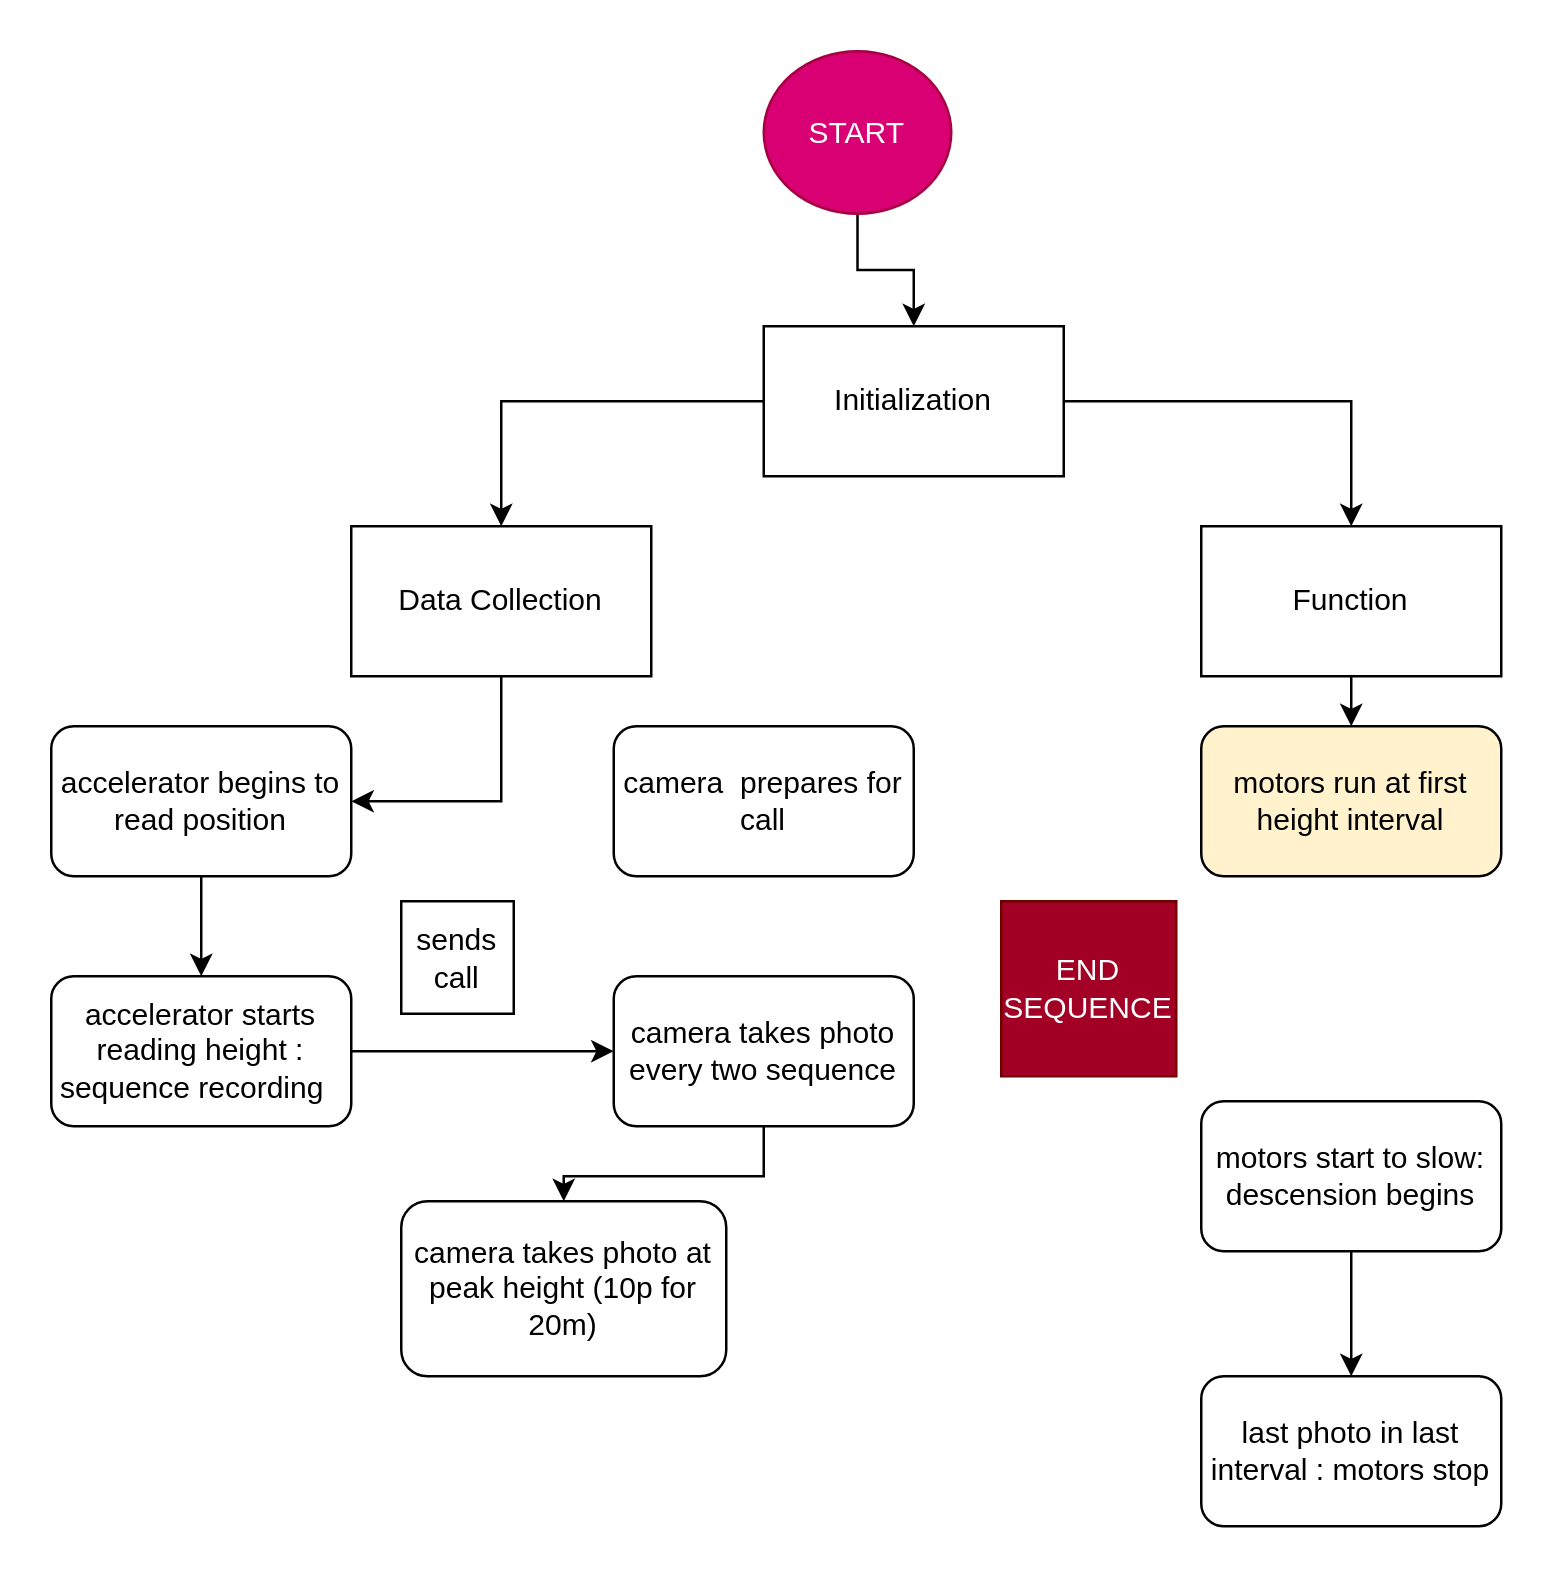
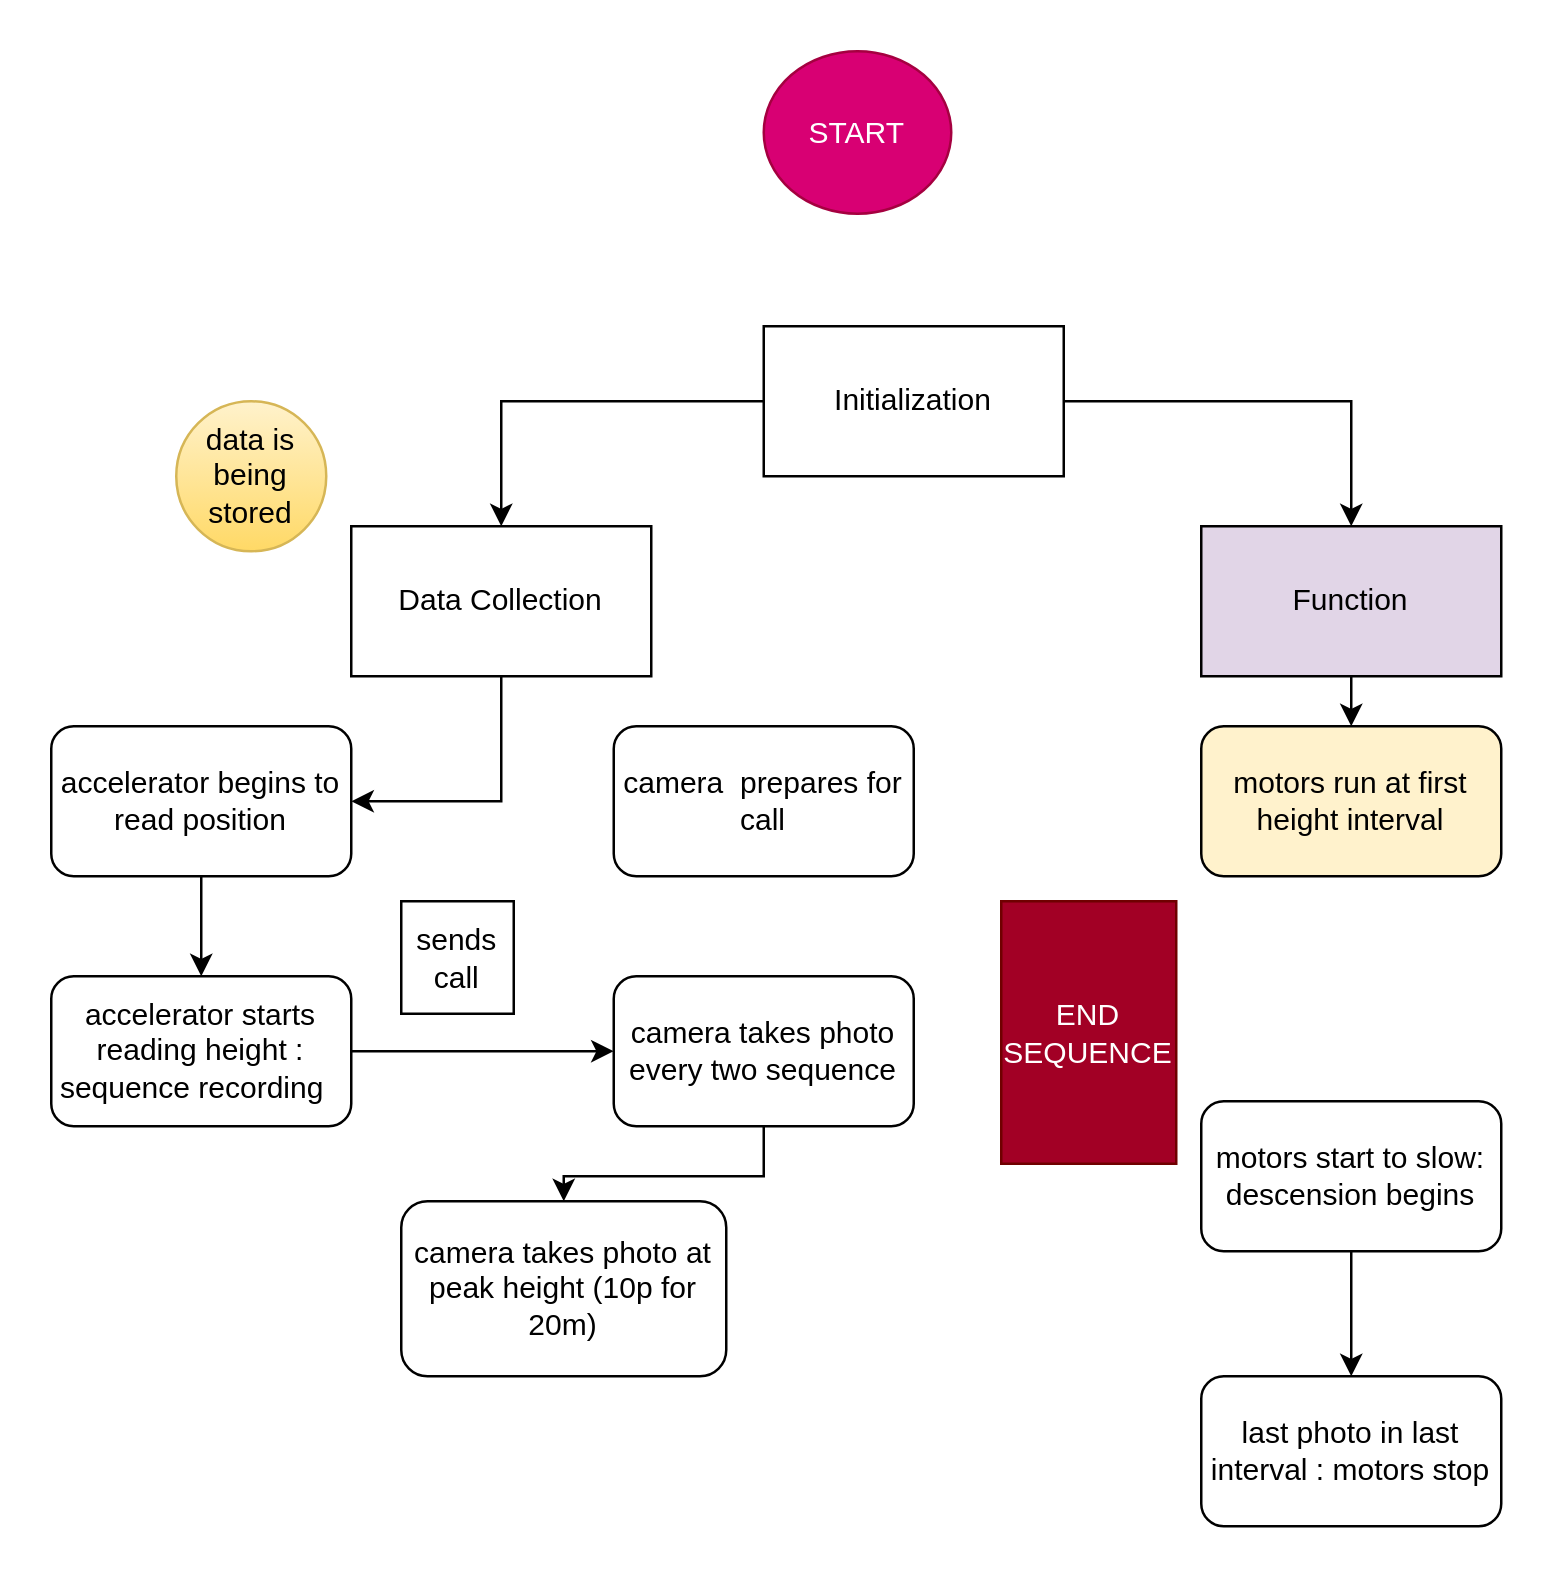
(878, 270) -> none
none -> (251, 476)
(1351, 601) -> (1351, 601)
(1089, 989) -> (1089, 1033)
